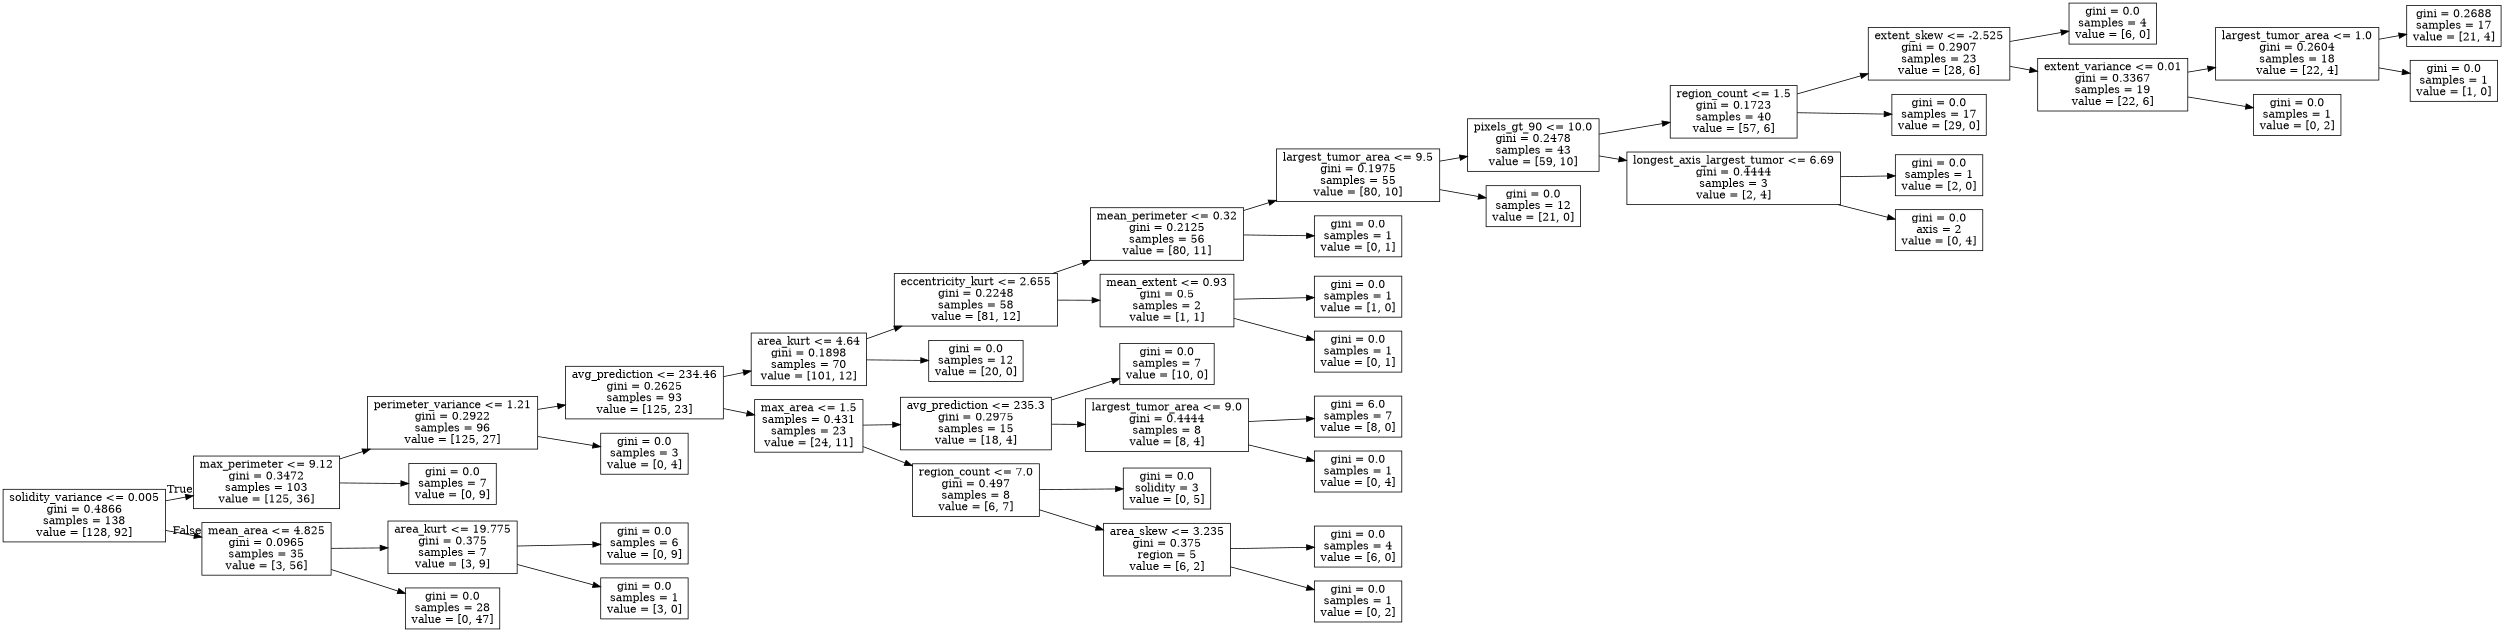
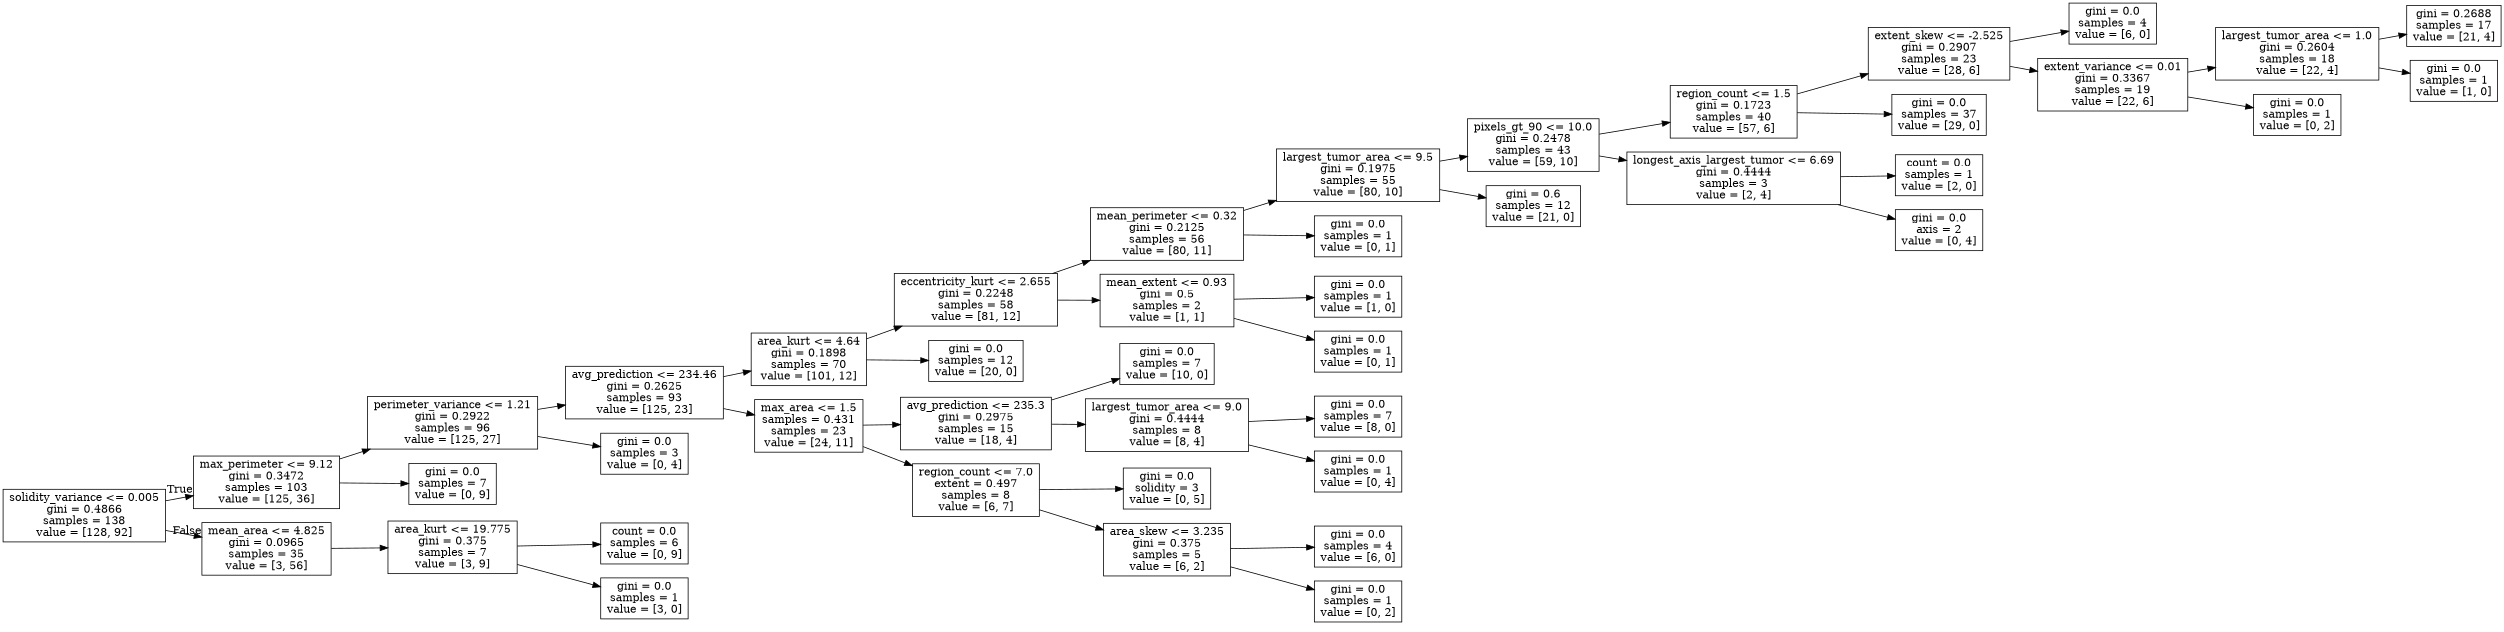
(1939, 115) -> (1939, 115)
(1939, 175) -> (1939, 175)
(1533, 206) -> (1533, 206)
(1358, 417) -> (1358, 417)
(976, 490) -> (976, 490)
(644, 543) -> (644, 543)
(1167, 550) -> (1167, 550)
(453, 608) -> none
